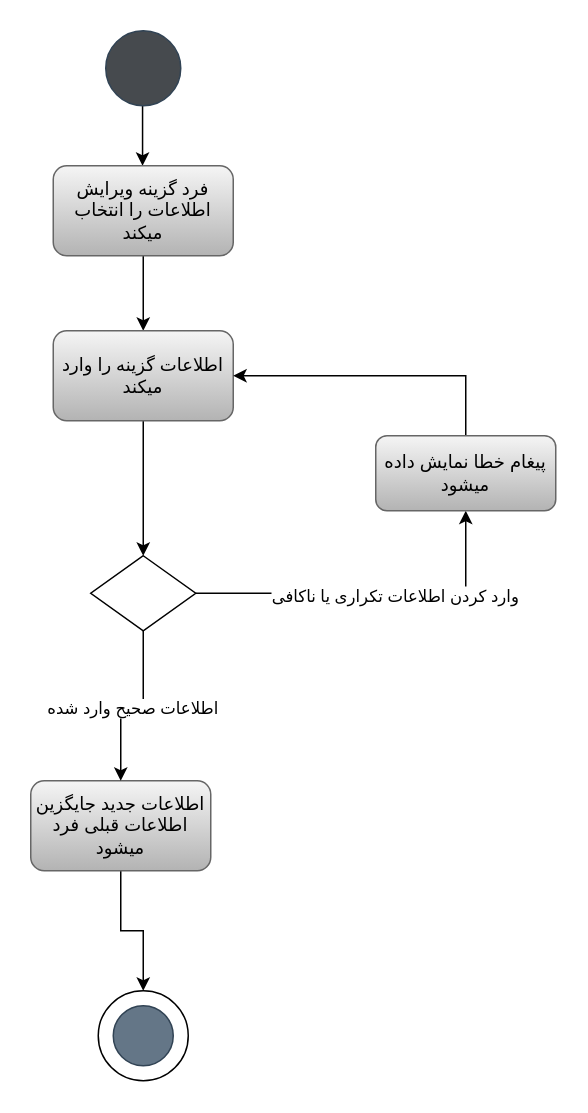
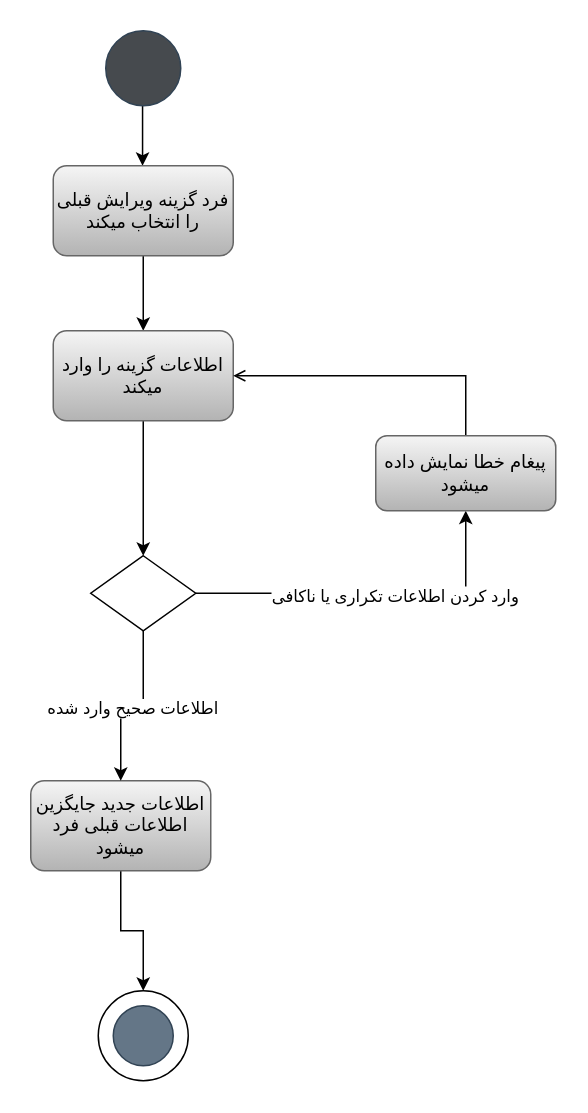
(143, 211) -> (143, 211)
(245, 376) -> (242, 376)
